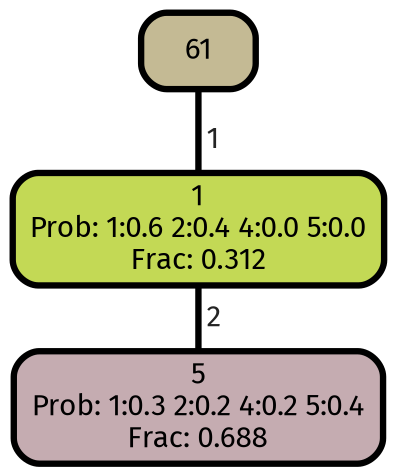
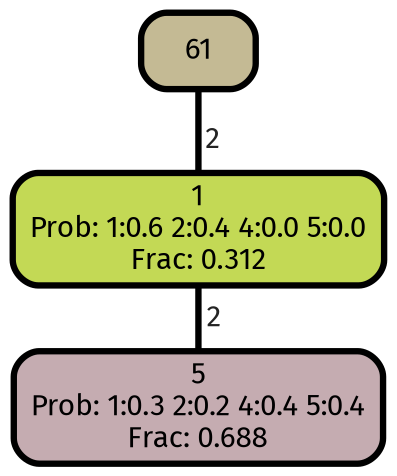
(209, 140) -> (209, 140)
(198, 407) -> (198, 407)
